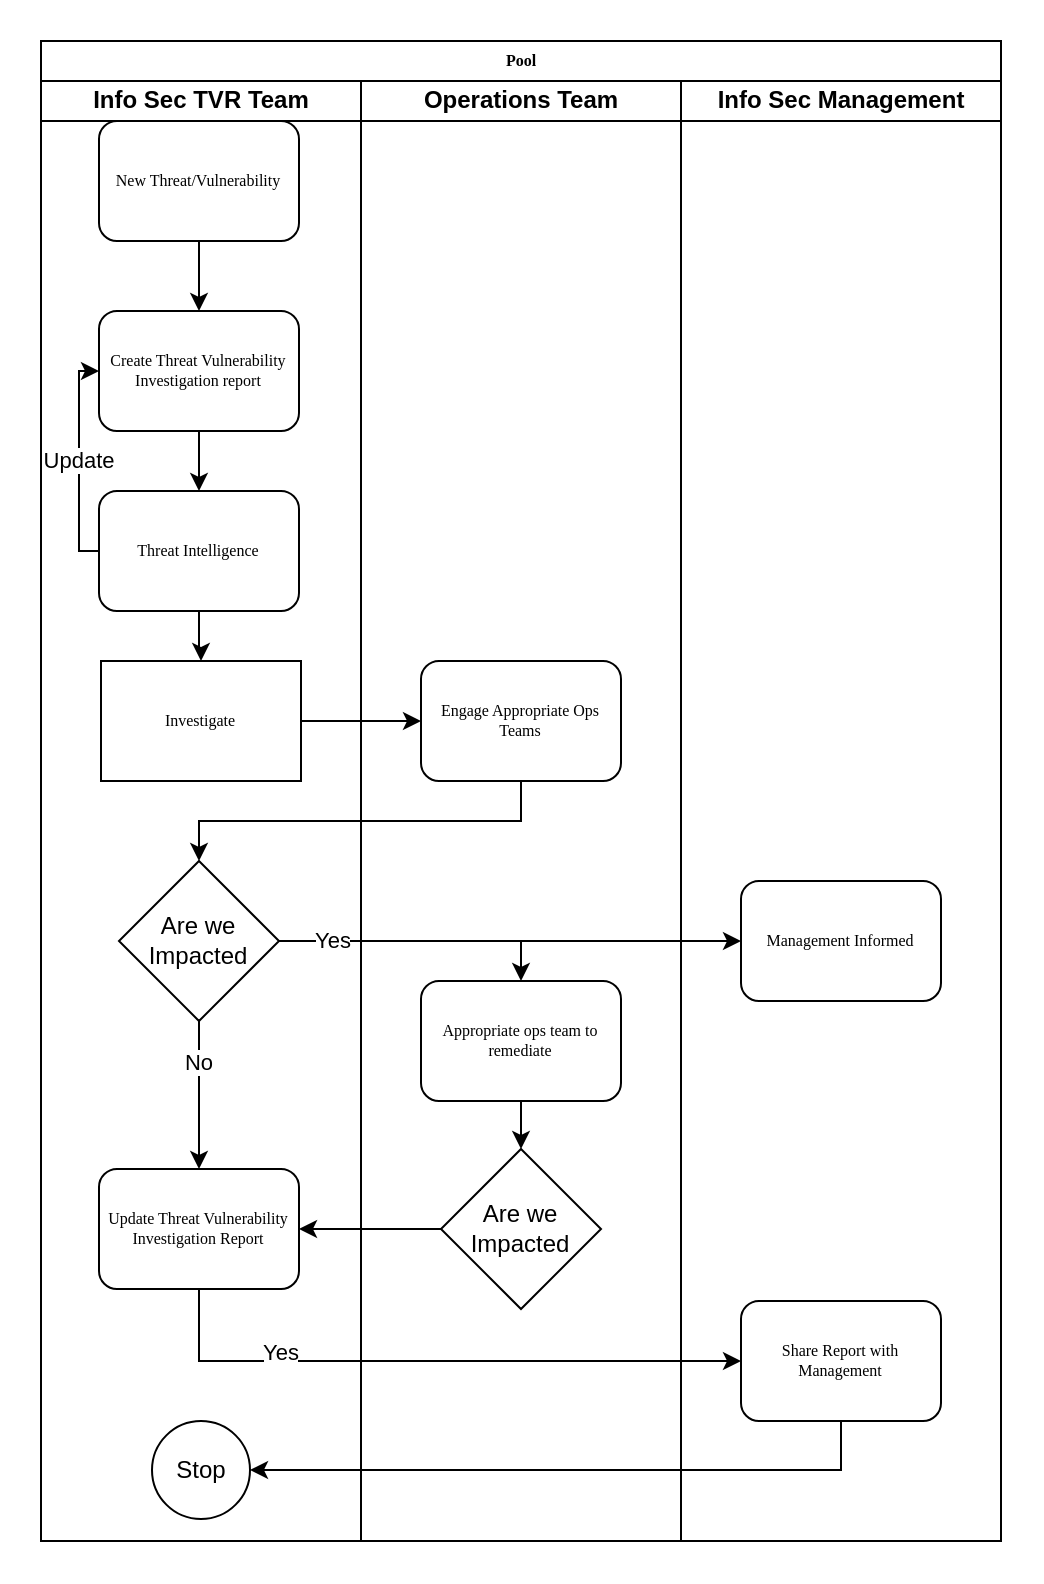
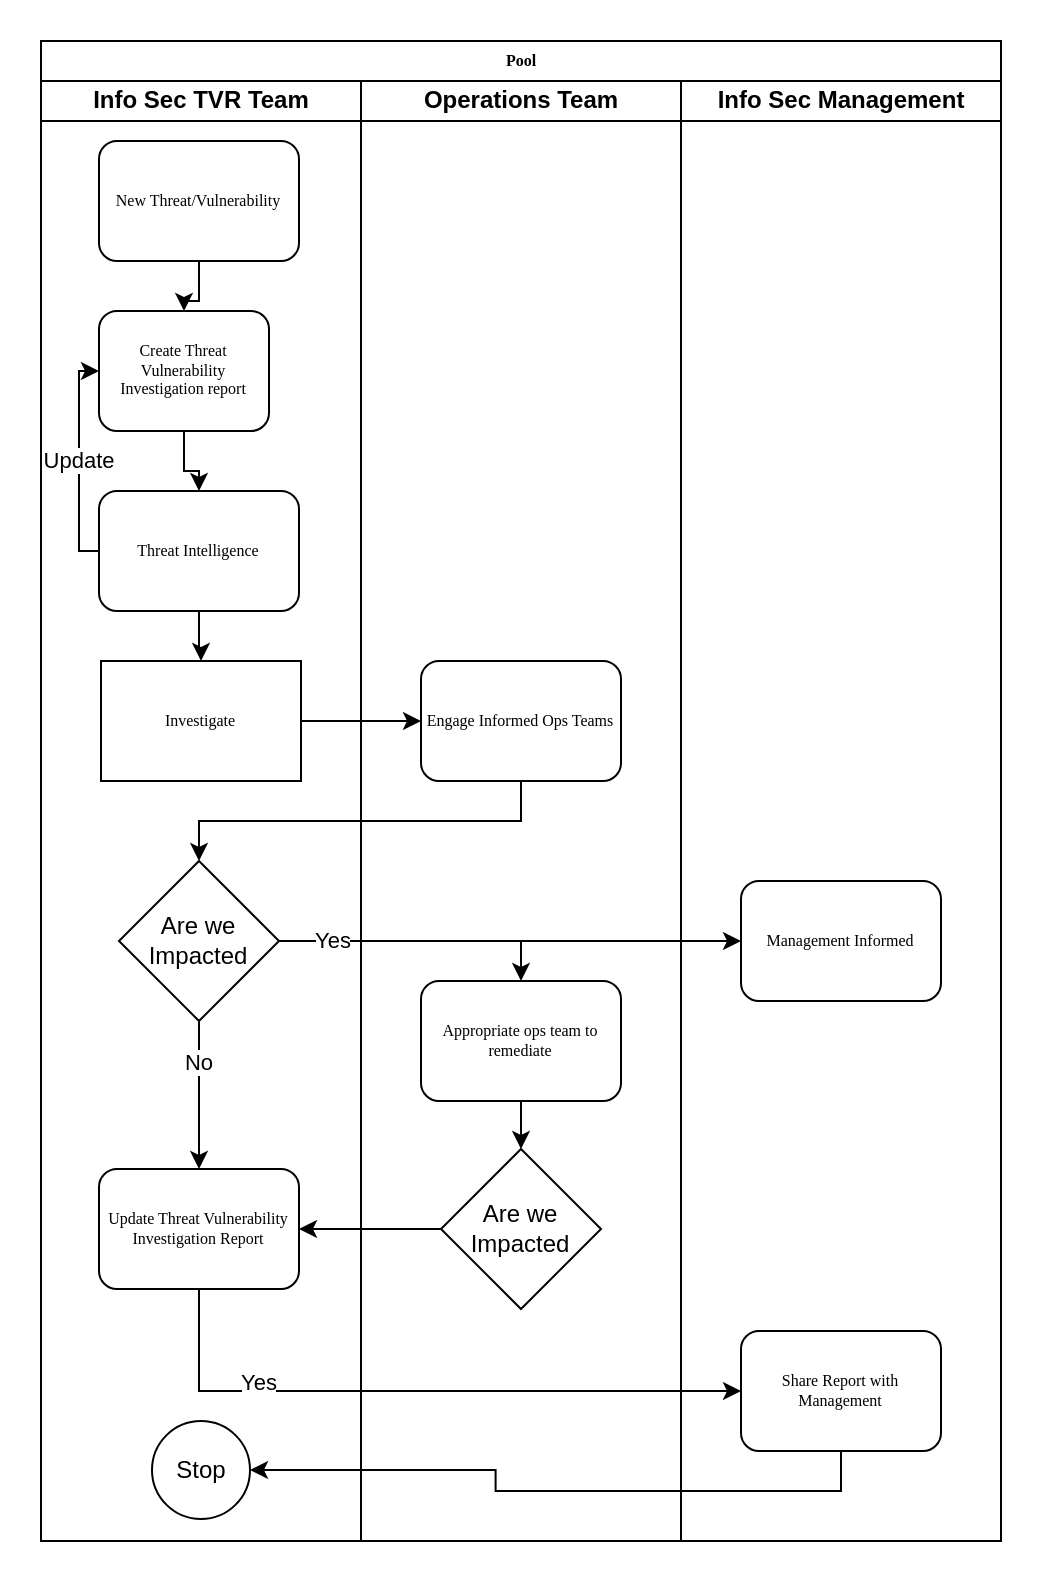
(199, 181) -> (199, 201)
(199, 371) -> (184, 371)
(521, 721) -> (521, 721)
(841, 1361) -> (841, 1391)
